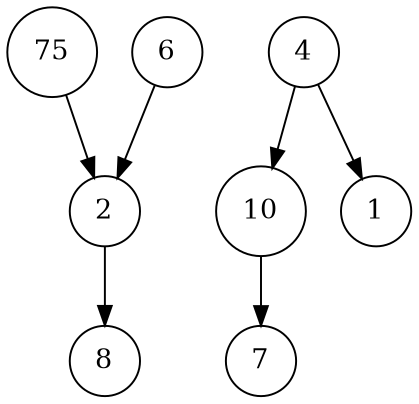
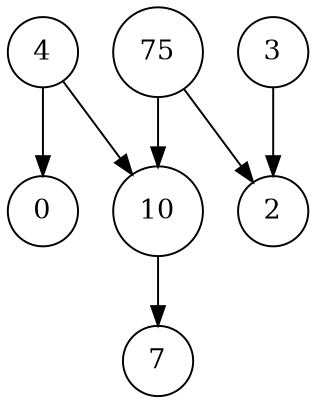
(167, 52) -> (273, 52)
none -> (158, 122)
(376, 211) -> (43, 211)
(105, 361) -> none
